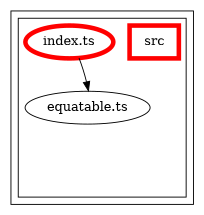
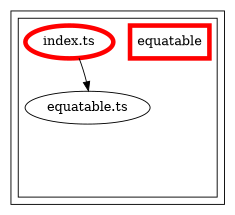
(154, 42) -> (170, 42)
